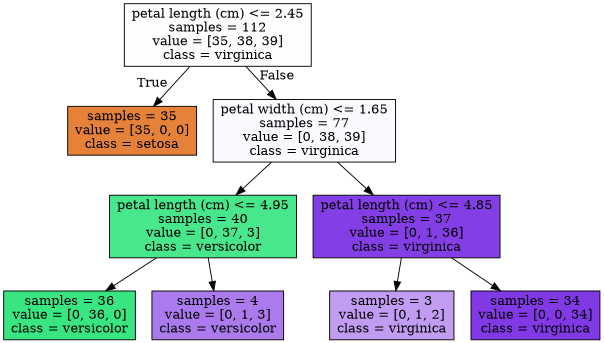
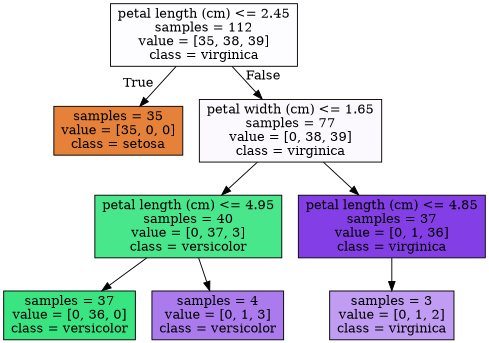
(70, 315) -> (70, 315)
(535, 315) -> none
